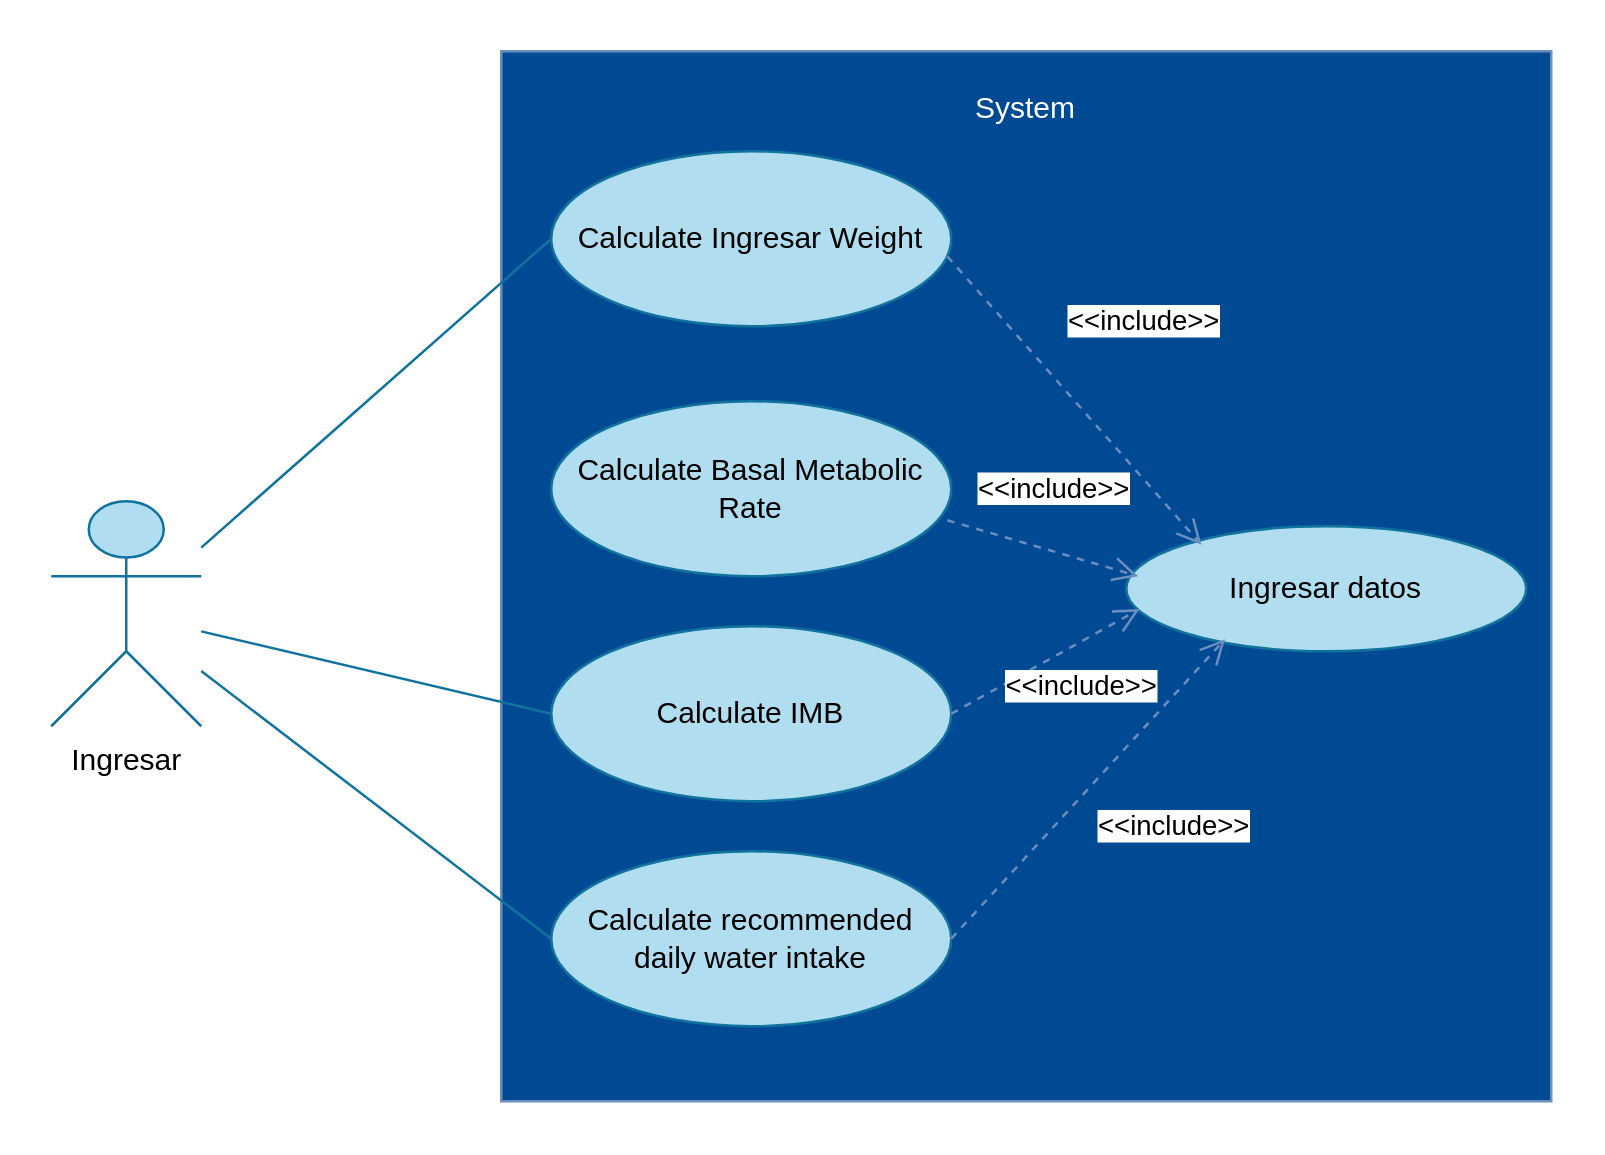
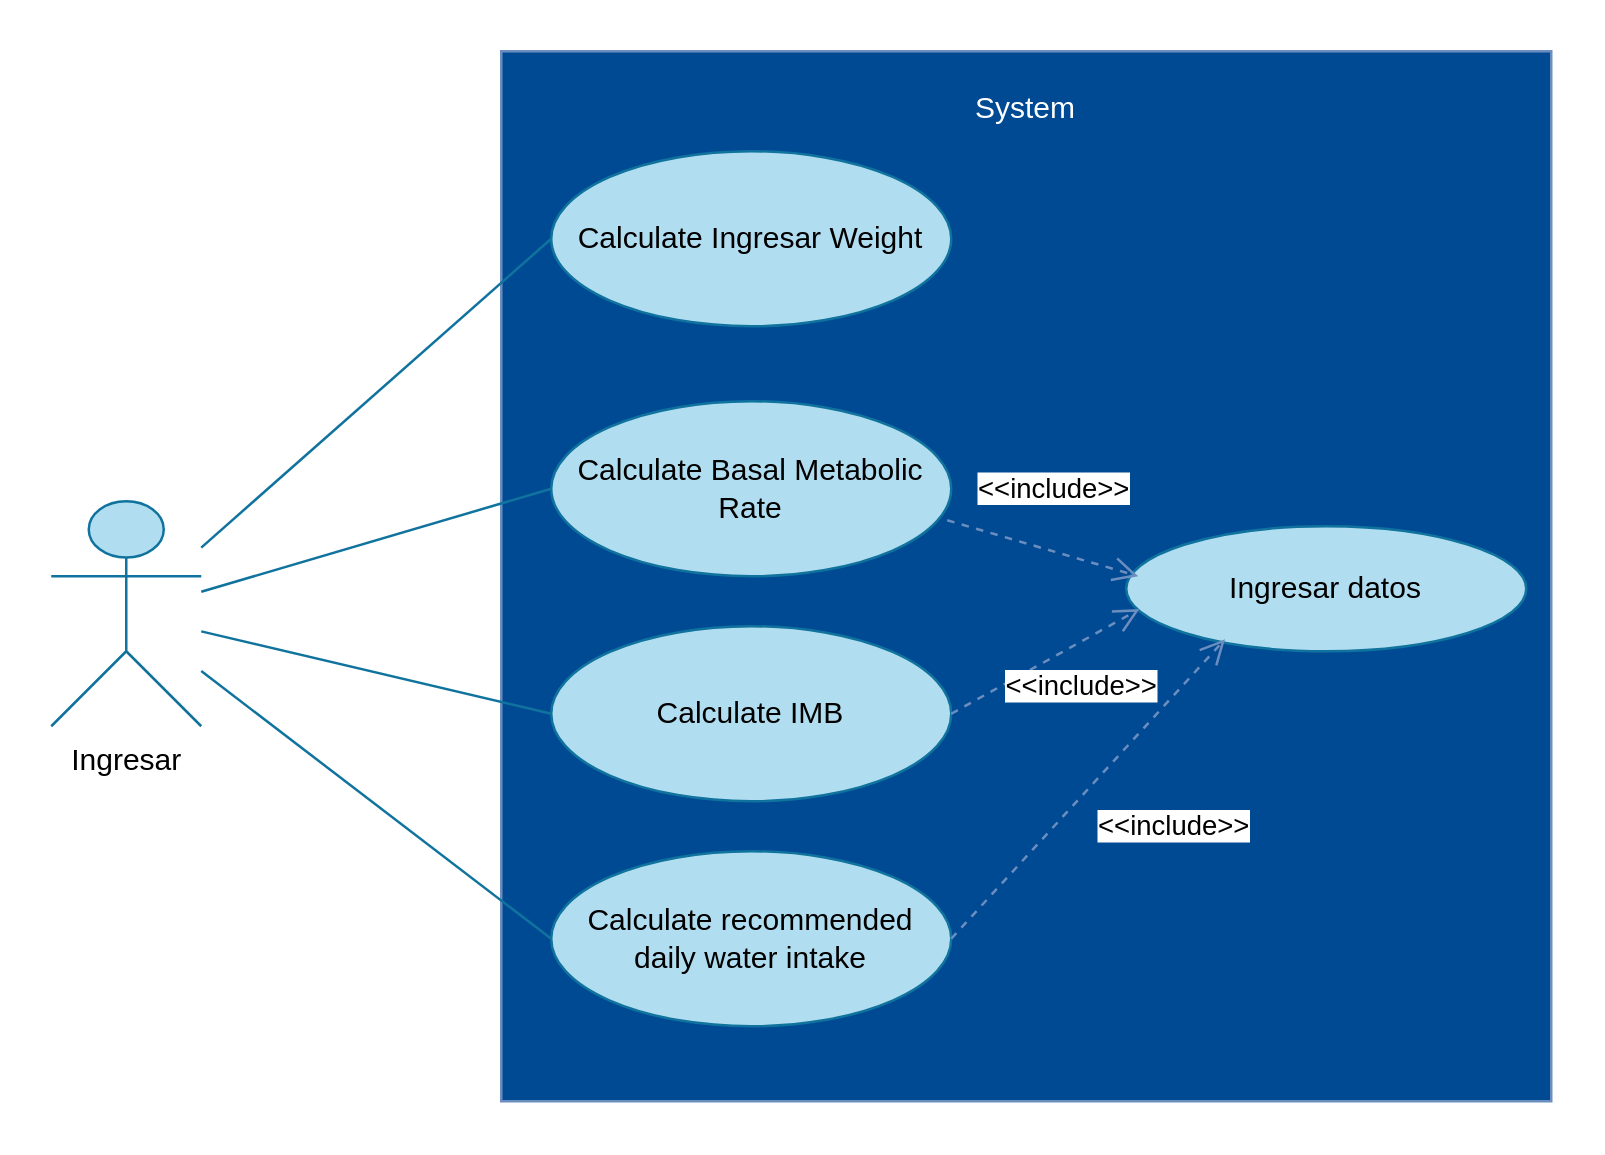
(1072, 398) -> none
none -> (351, 548)
